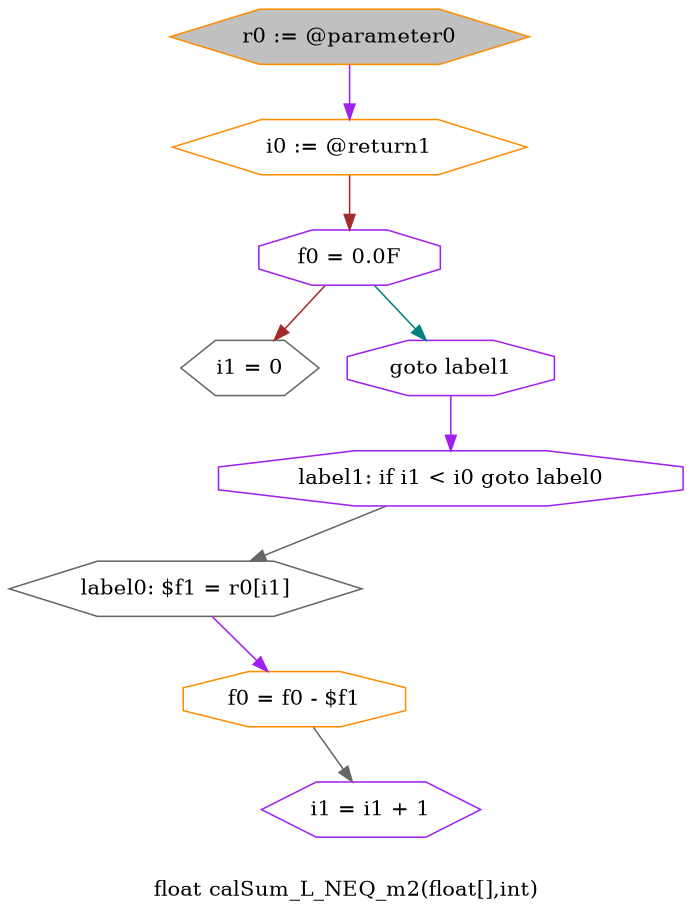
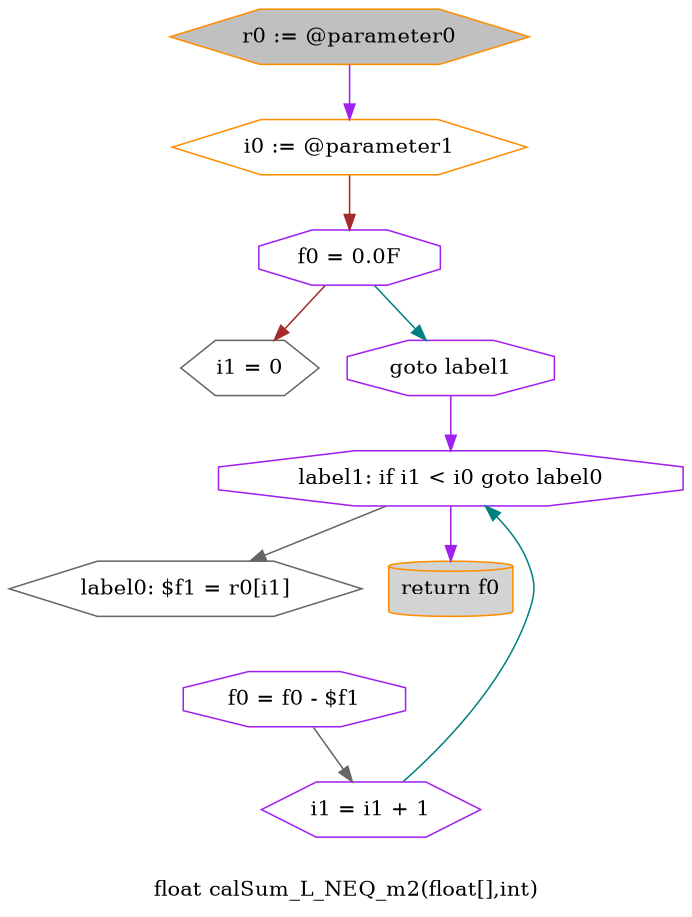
(350, 147) -> (350, 147)
none -> (451, 589)
(235, 639) -> none
none -> (506, 660)
(294, 699) -> (294, 699)
